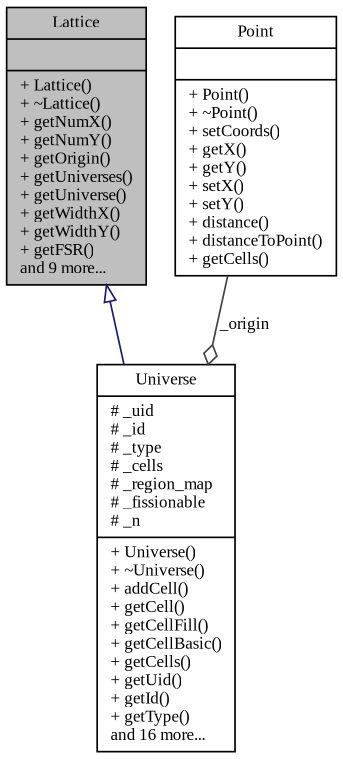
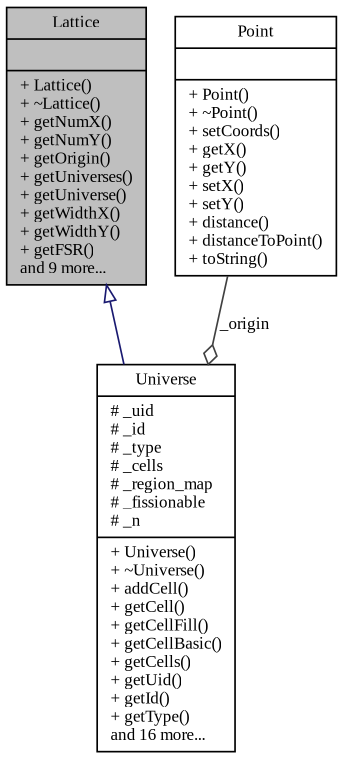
(229, 259) -> (228, 259)
